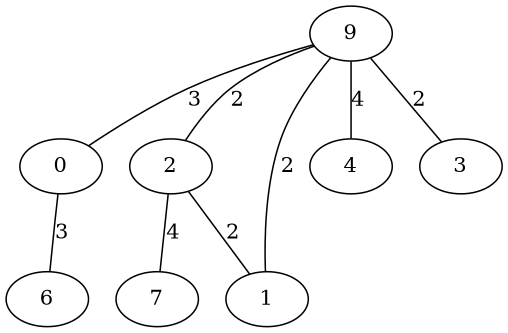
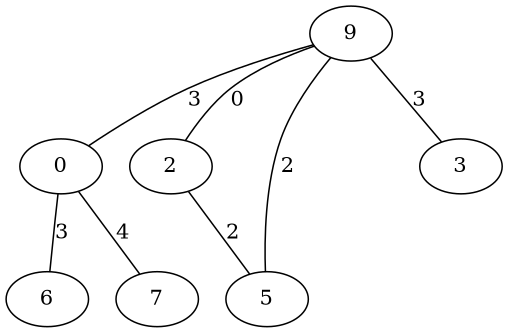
(238, 100) -> (238, 100)
(420, 100) -> (420, 100)
(351, 166) -> none
(164, 233) -> (109, 233)
(267, 299) -> (267, 299)
